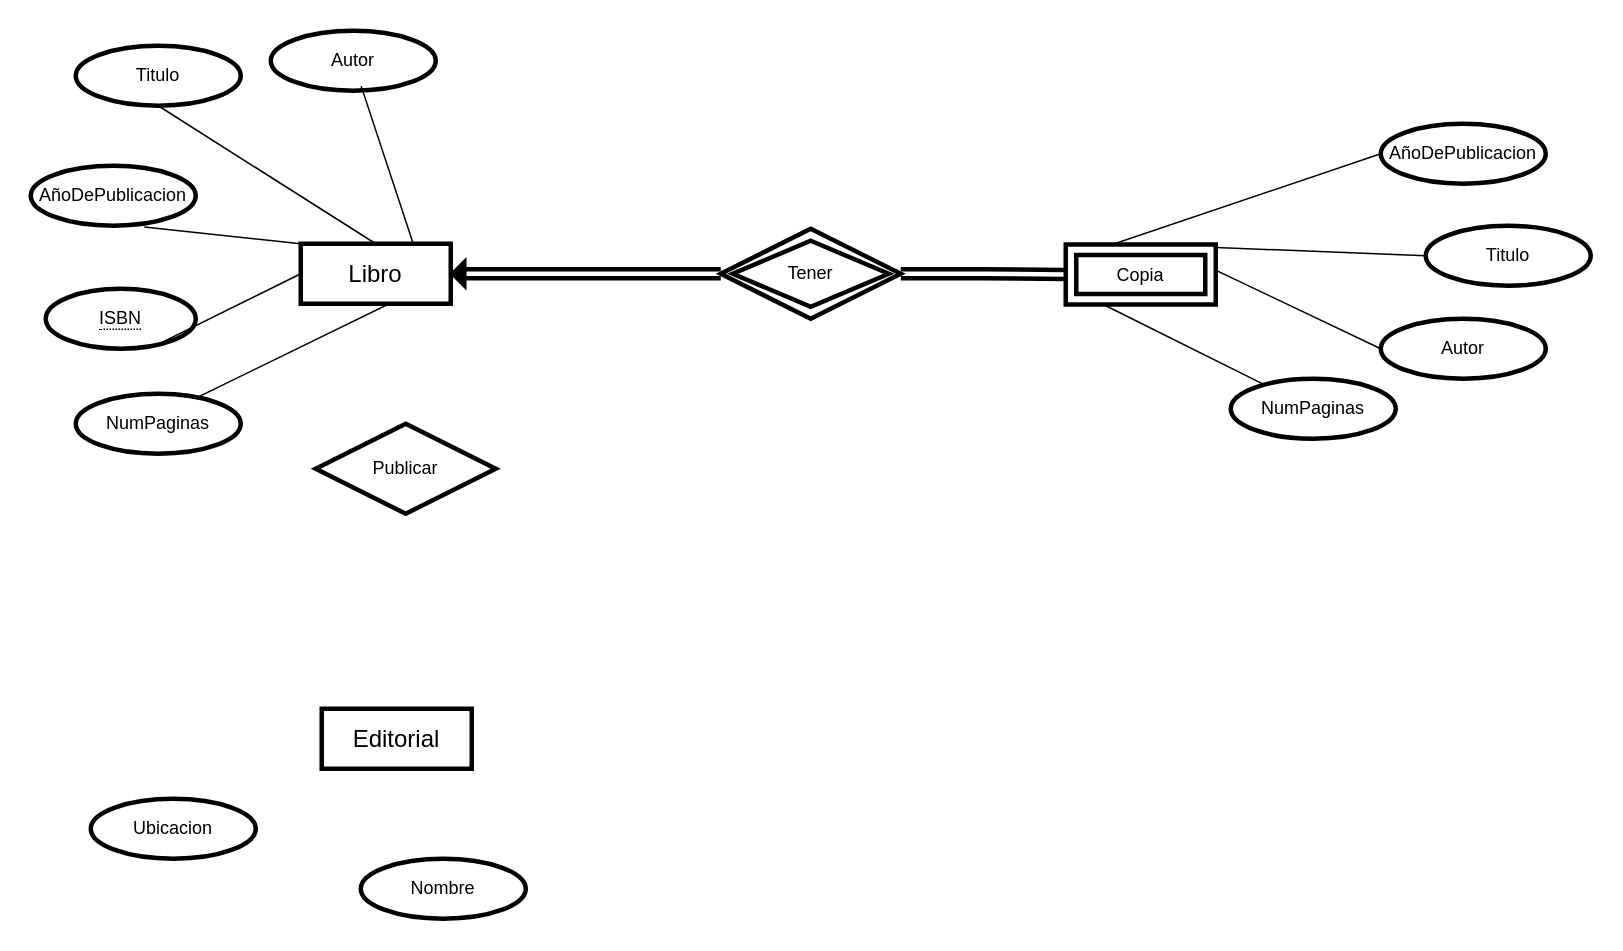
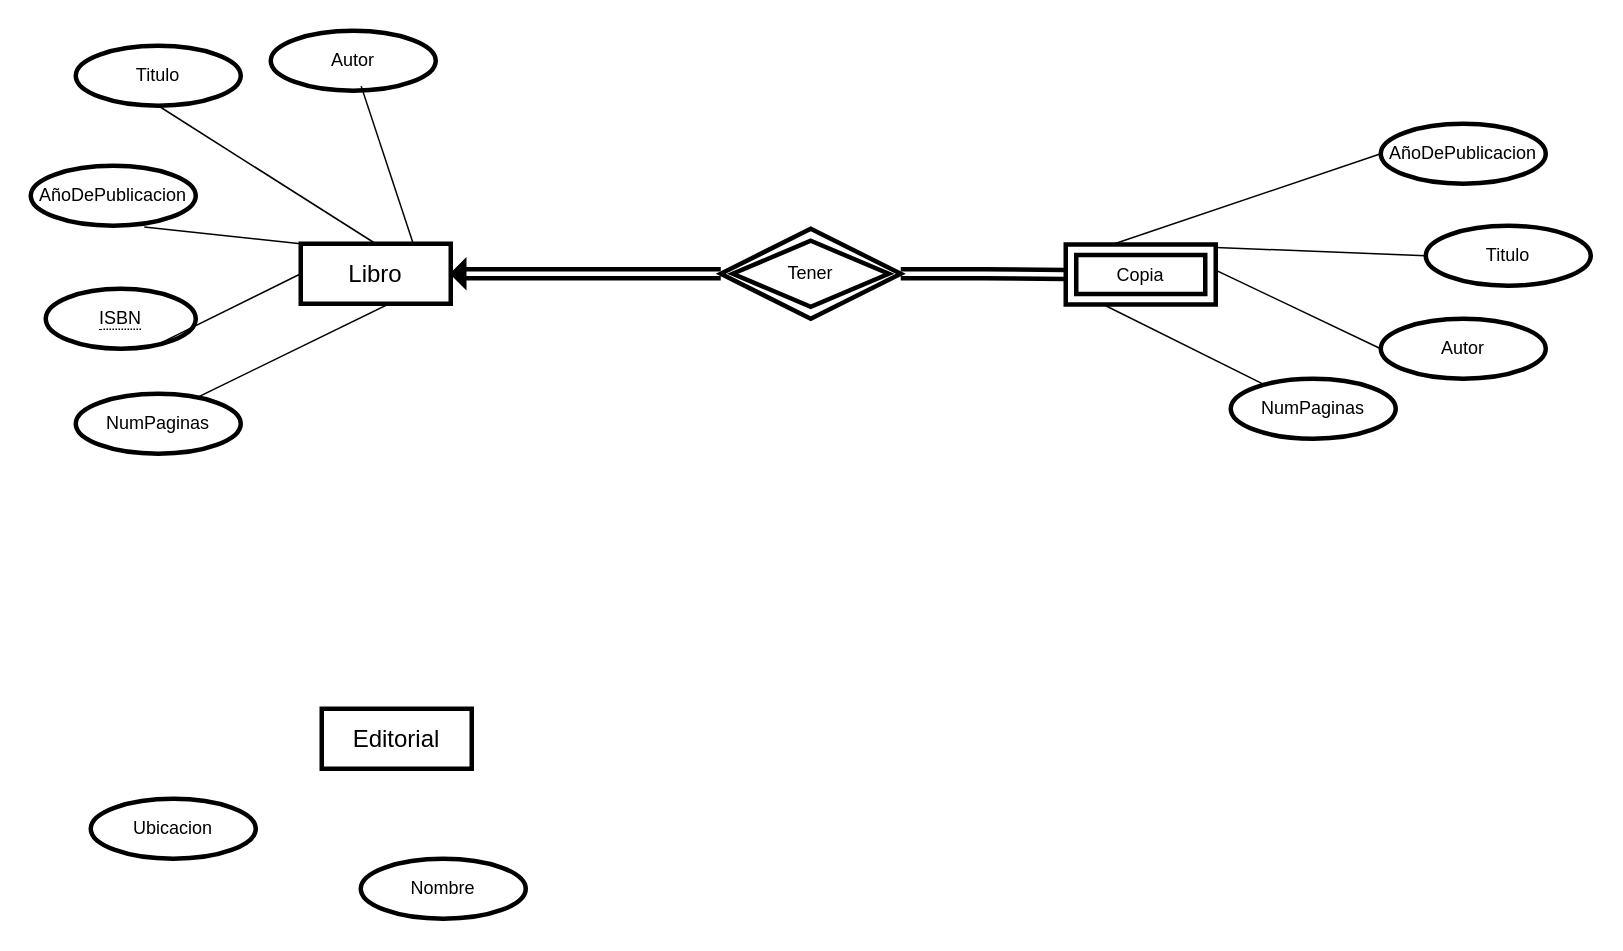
(406, 469) -> none
